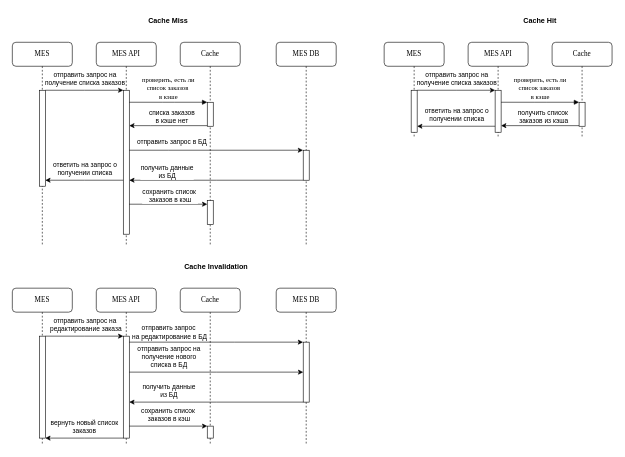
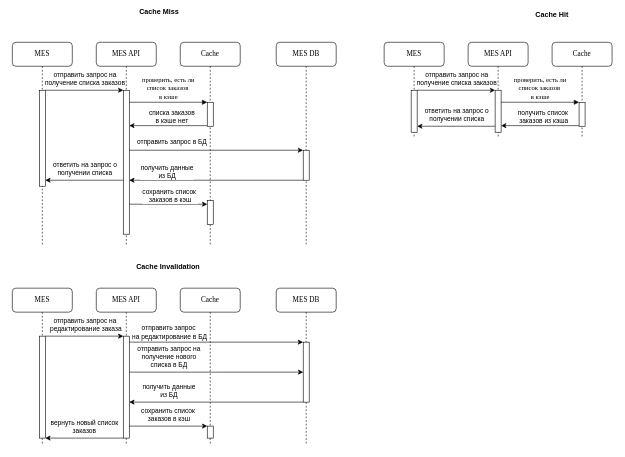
(168, 21) -> (159, 12)
(540, 21) -> (552, 15)
(216, 267) -> (168, 267)
